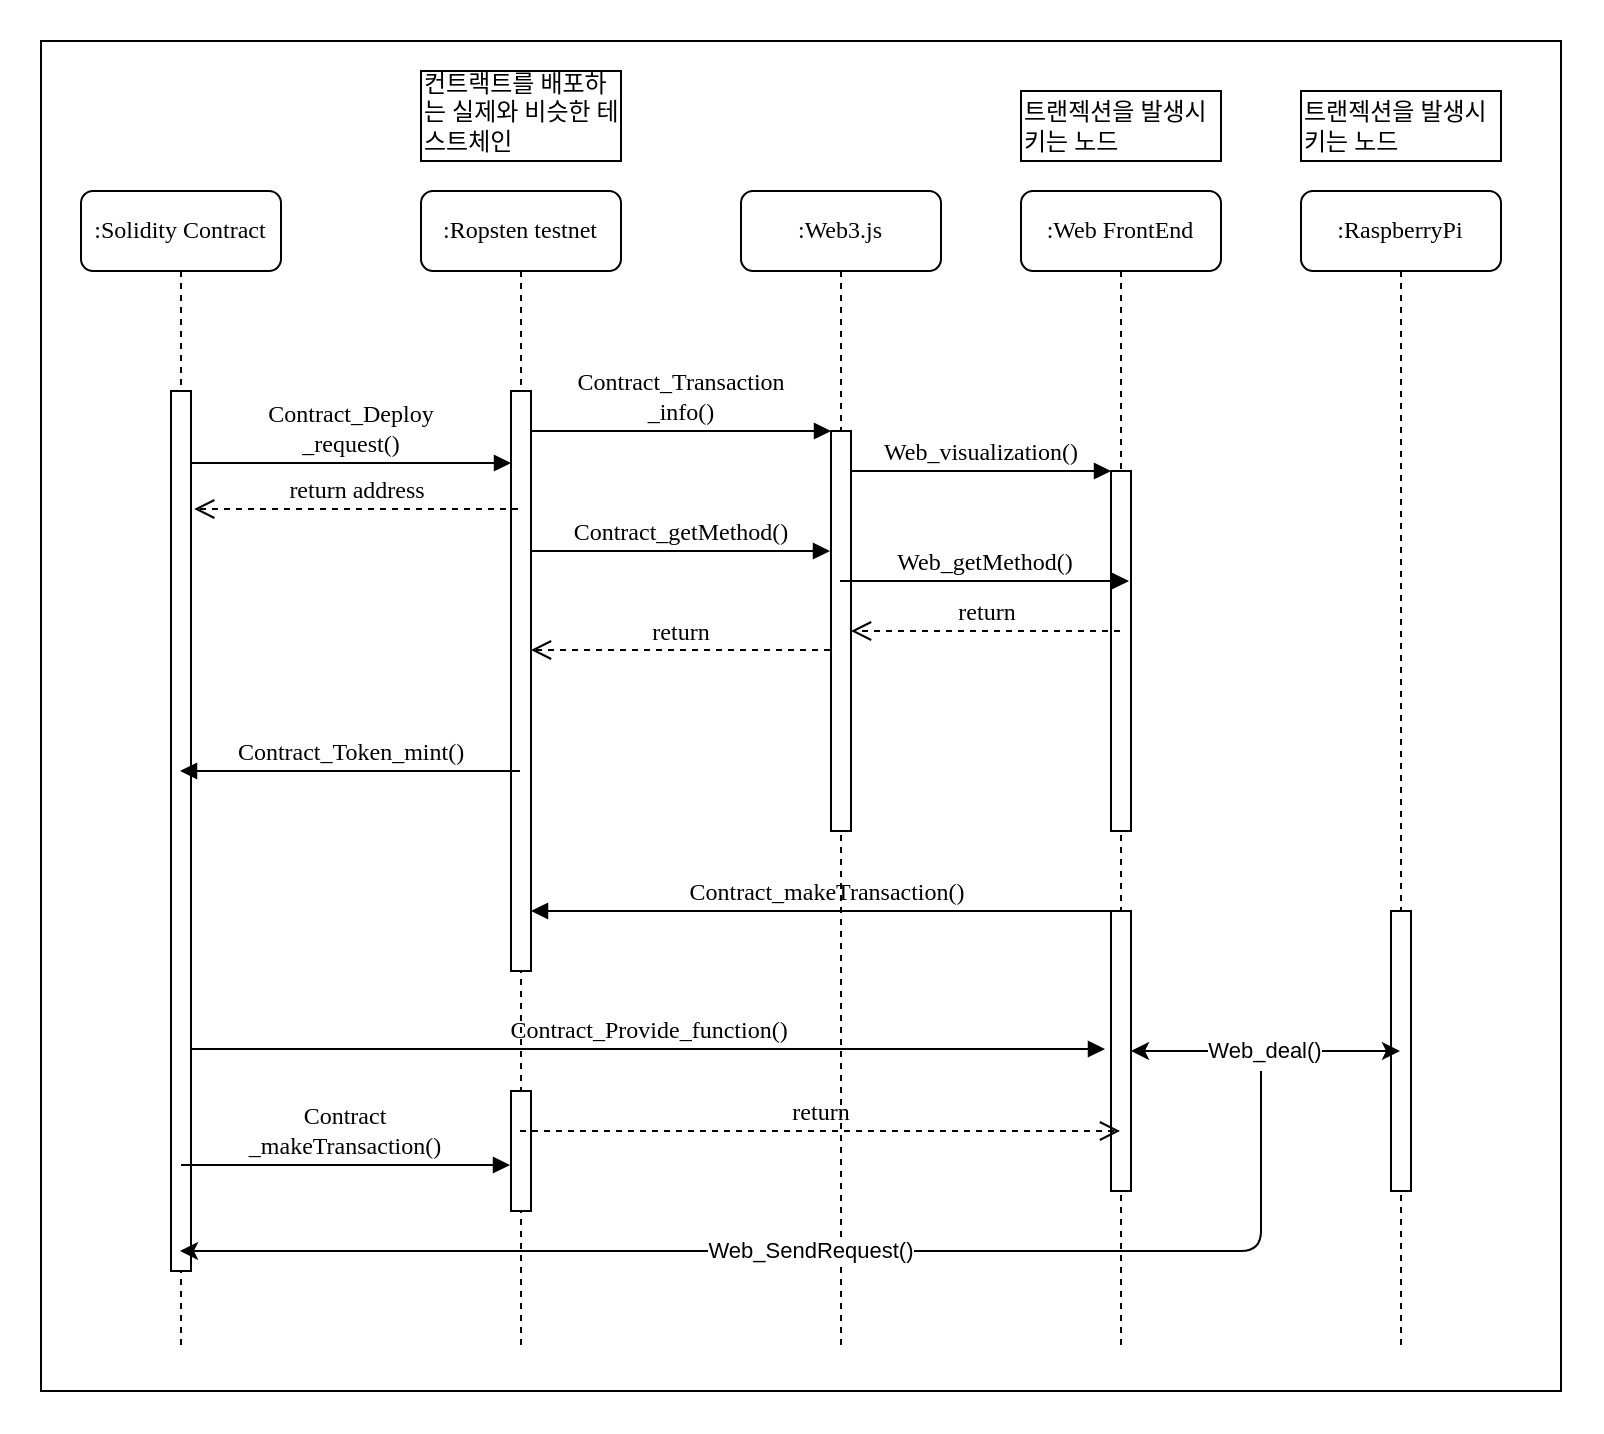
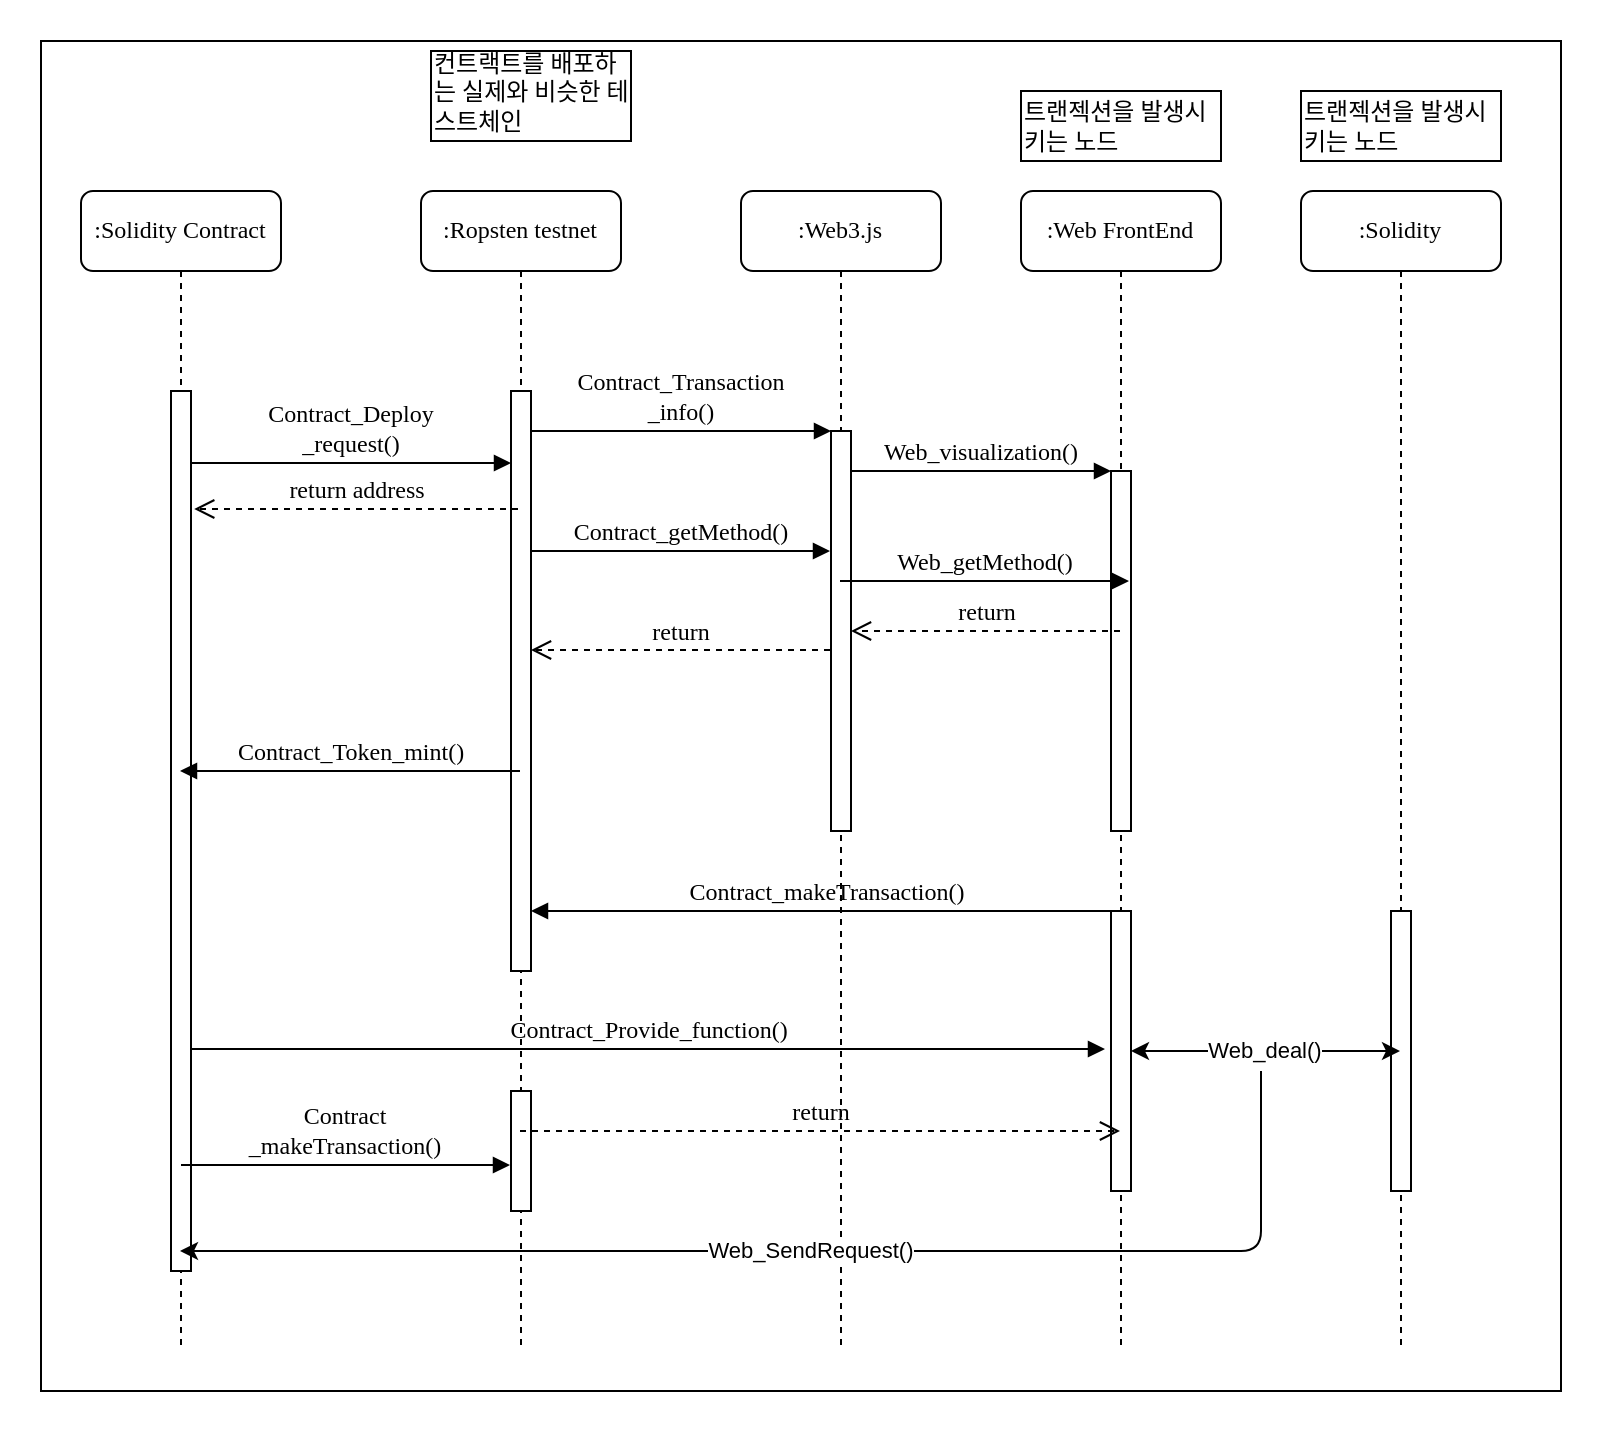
(521, 116) -> (531, 96)
(1401, 231) -> (1401, 231)
